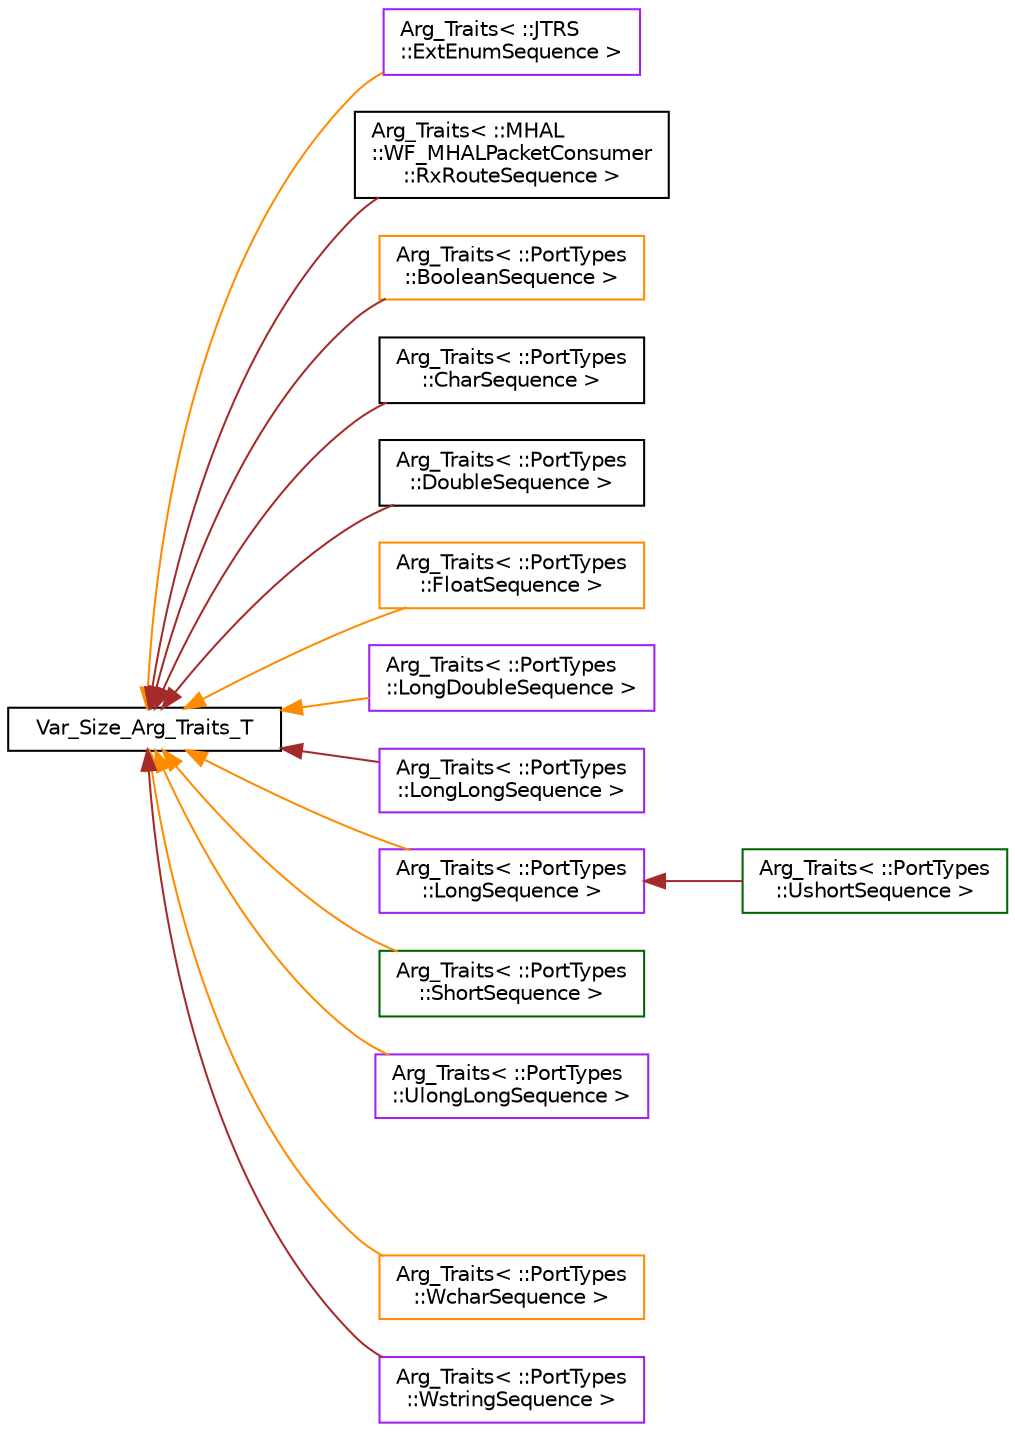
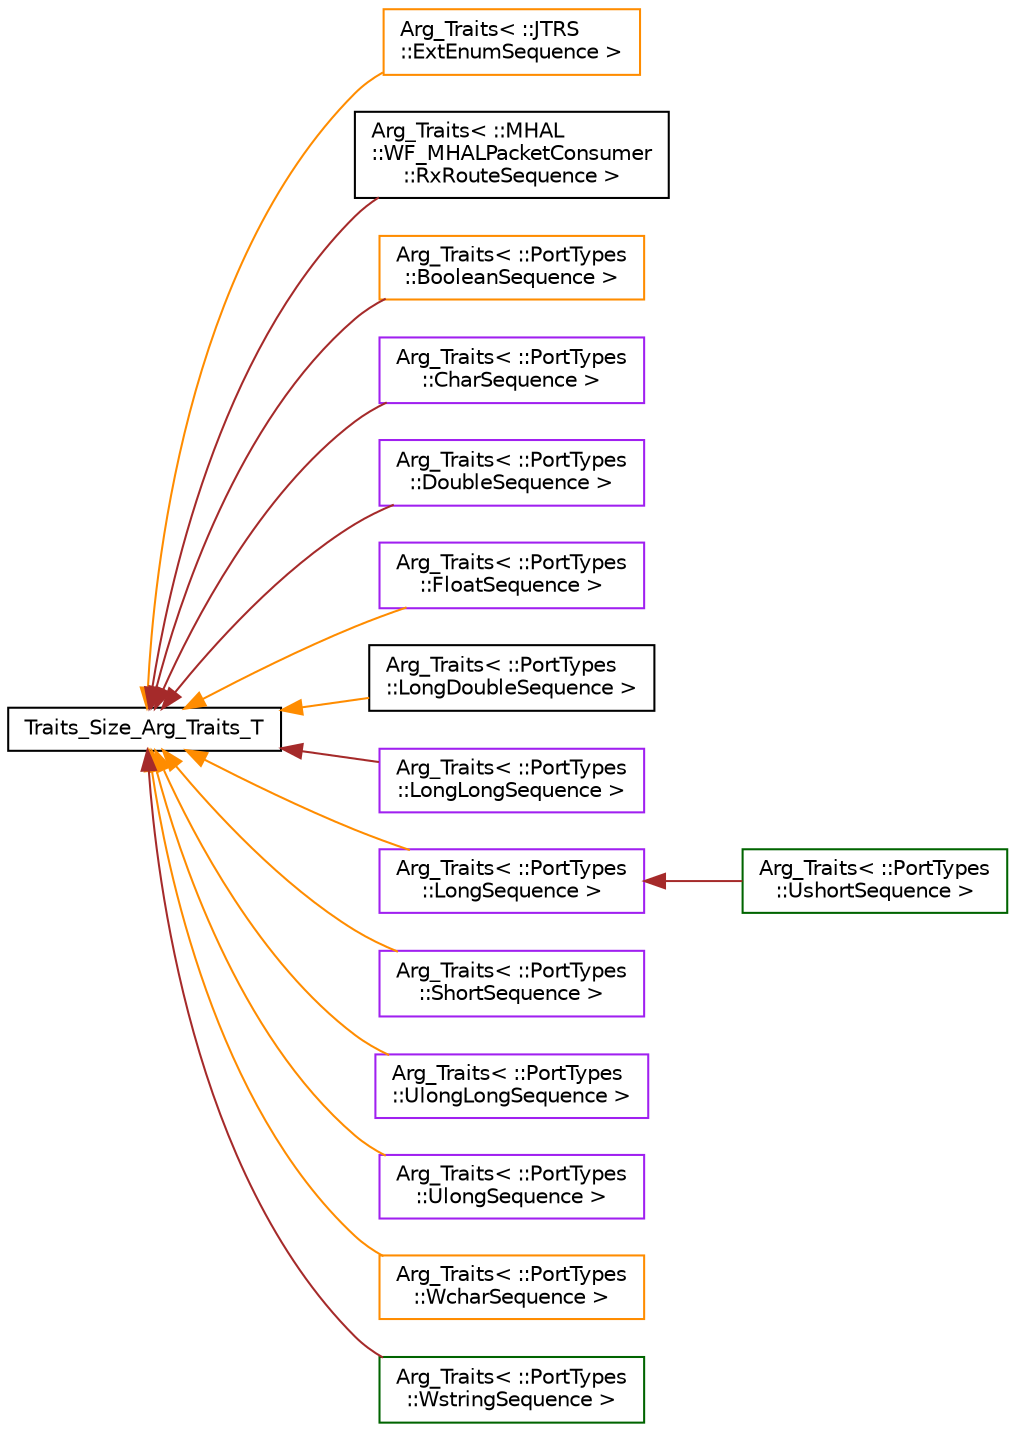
(512, 42) -> (512, 42)
(512, 370) -> (512, 370)
(512, 473) -> (512, 473)
(512, 575) -> (512, 575)
(512, 678) -> (512, 678)
(145, 729) -> (145, 729)
(512, 984) -> (512, 984)
none -> (512, 1187)
(512, 1390) -> (512, 1390)
